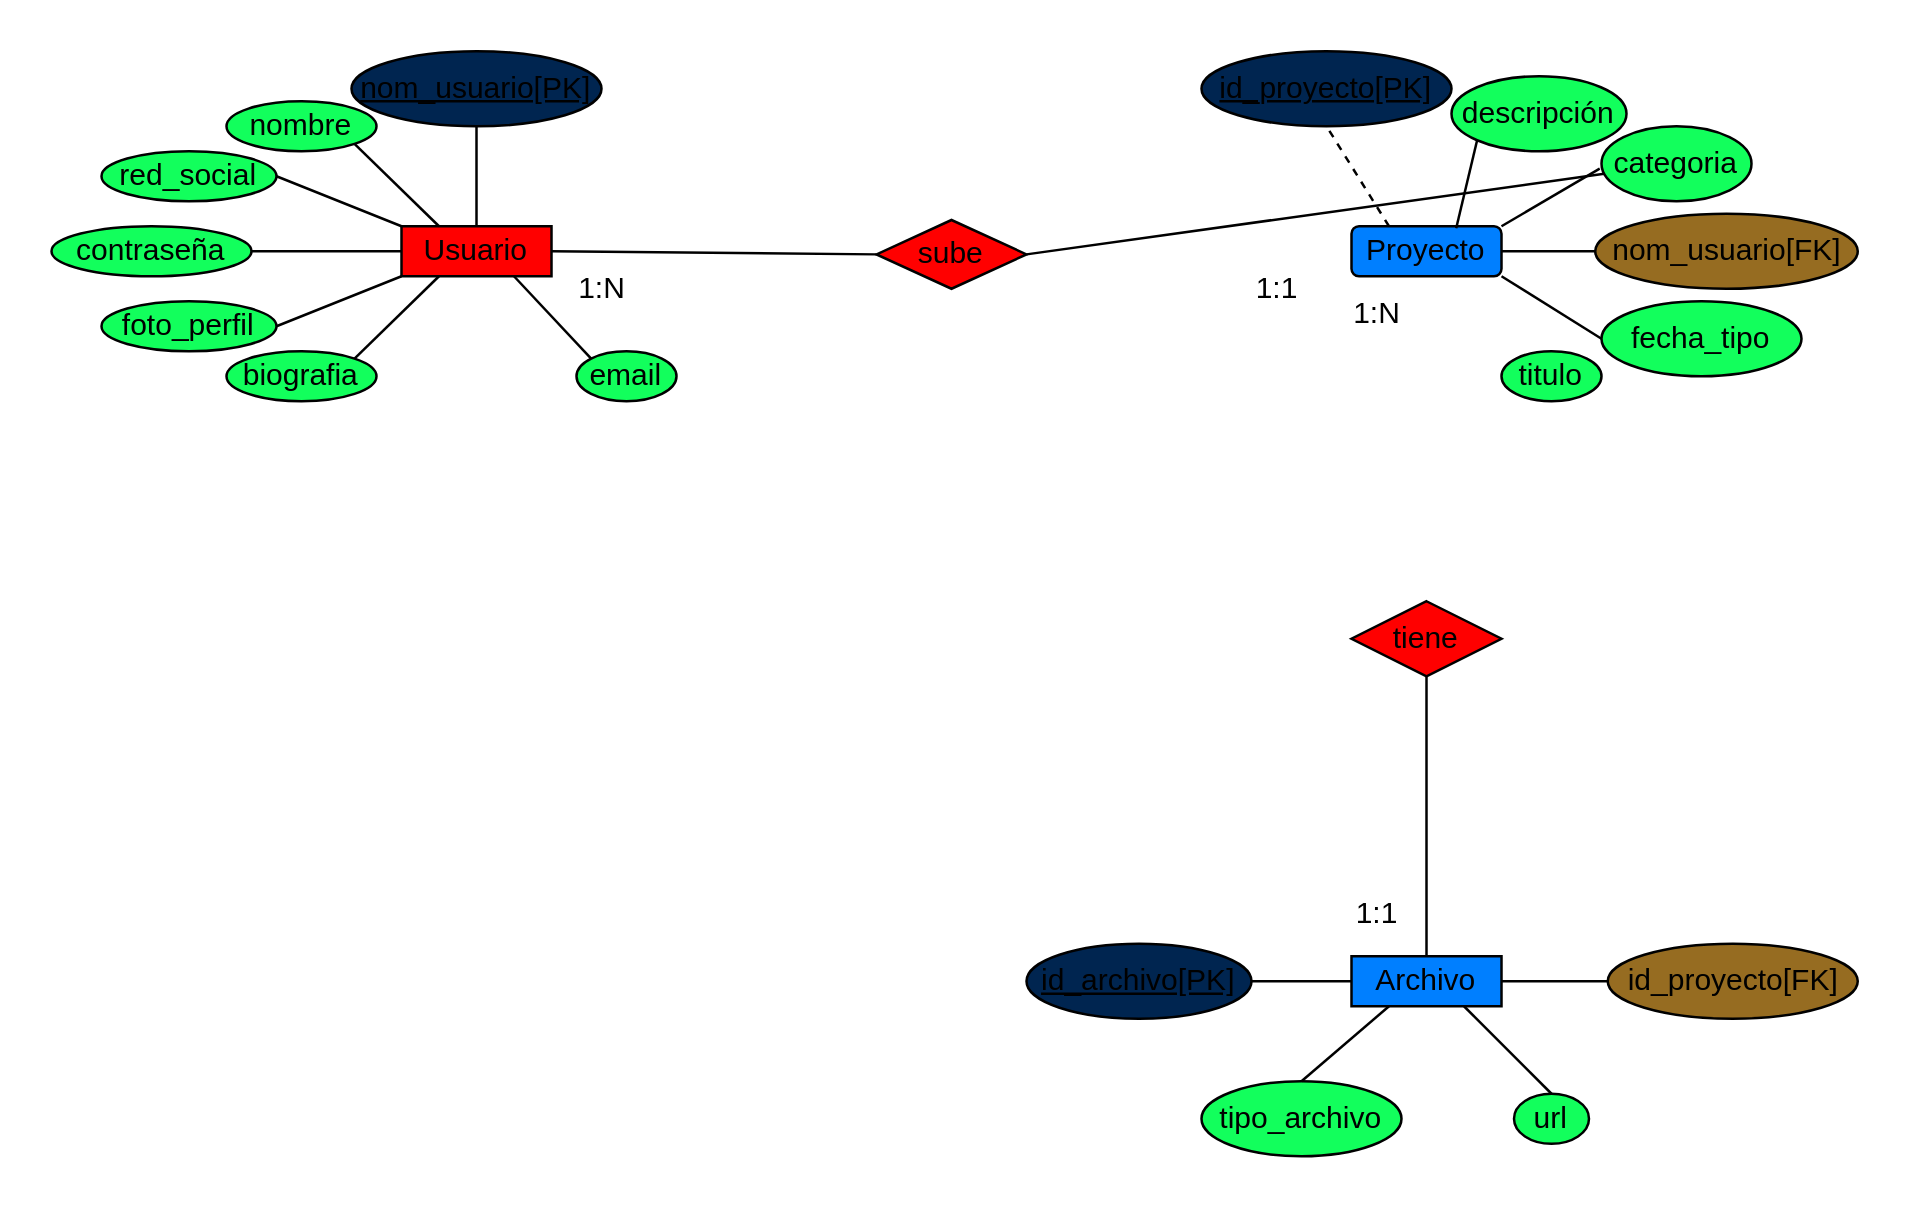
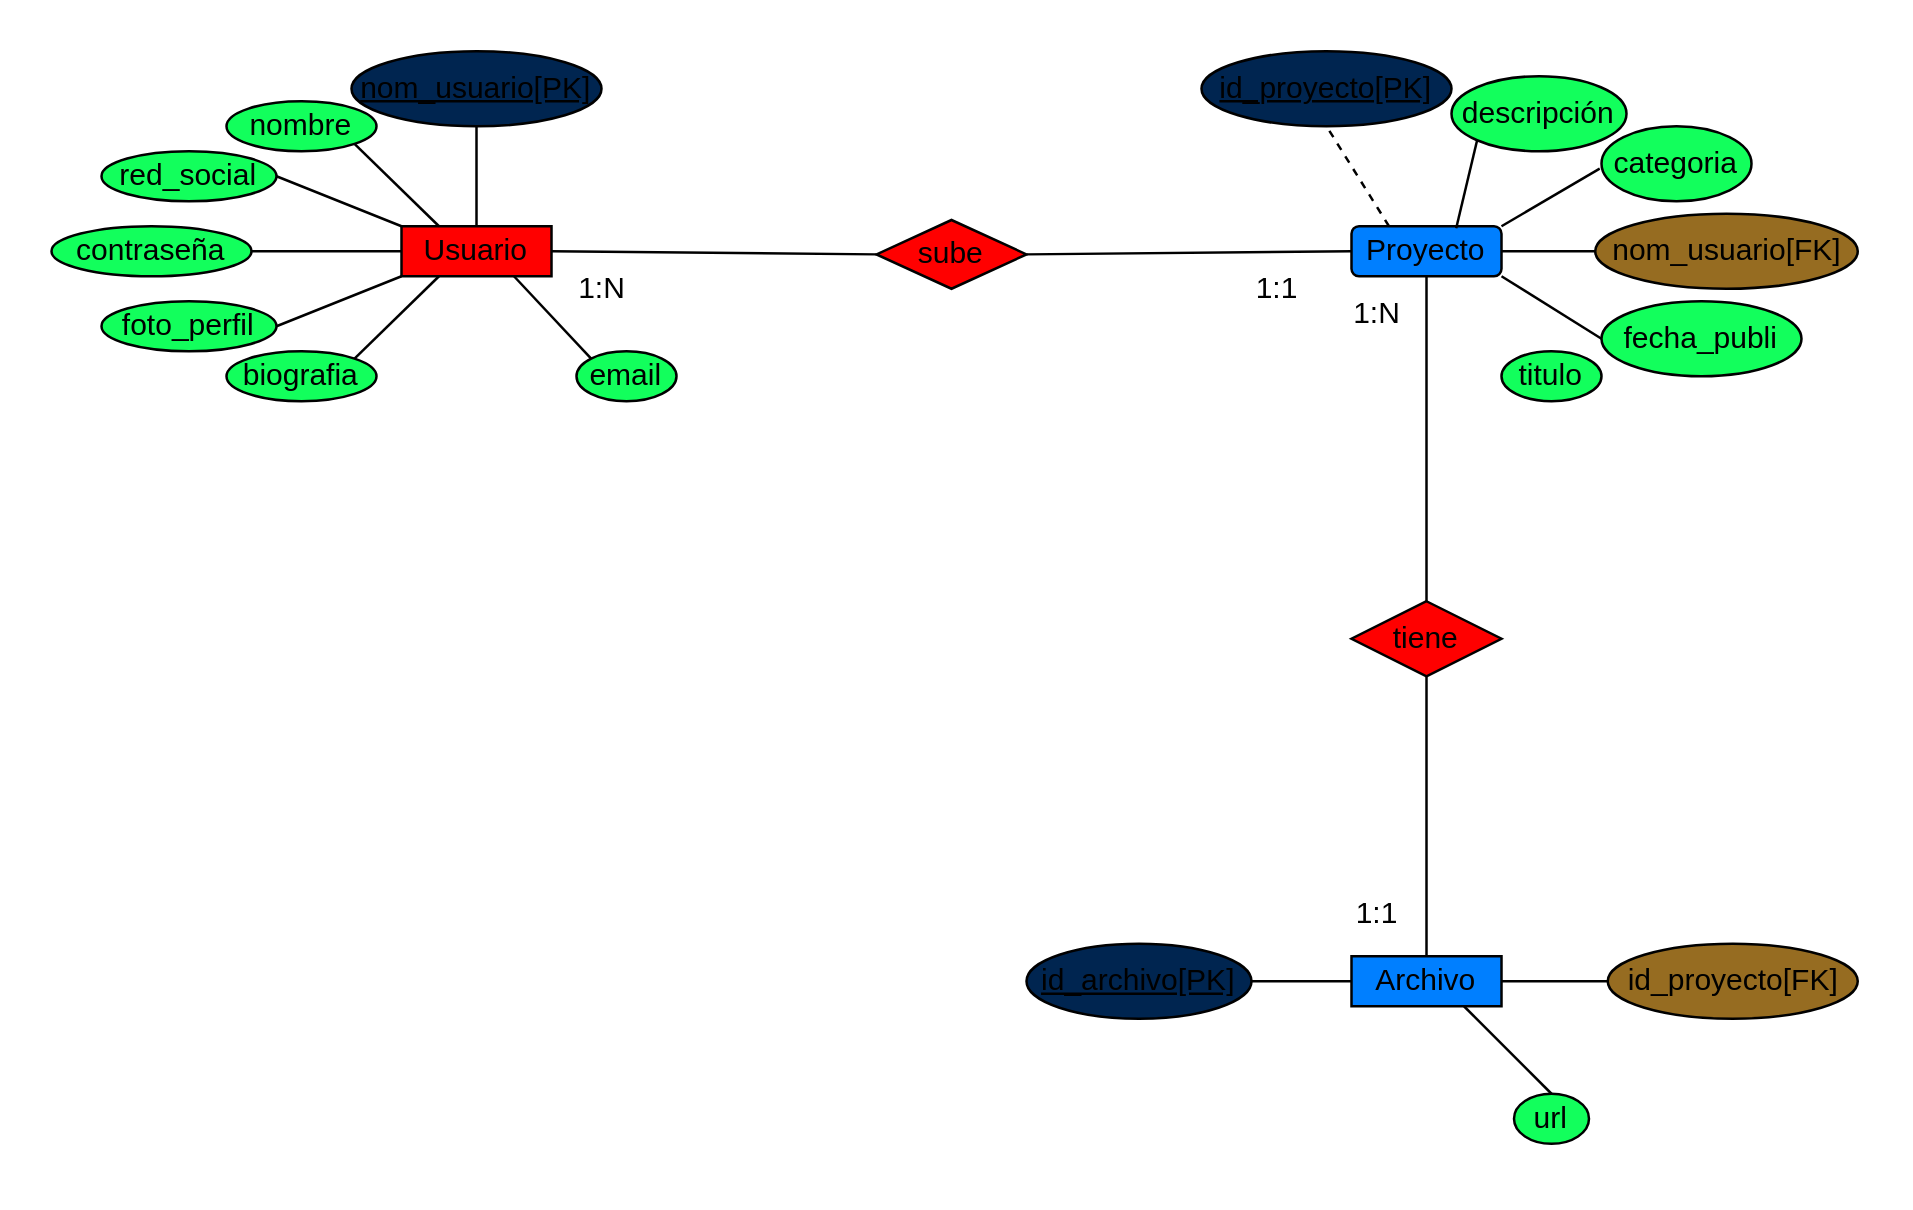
(1200, 230) -> (1190, 253)
(1701, 339) -> (1701, 339)
none -> (1426, 439)
(1345, 1044) -> none
(1301, 1119) -> none
